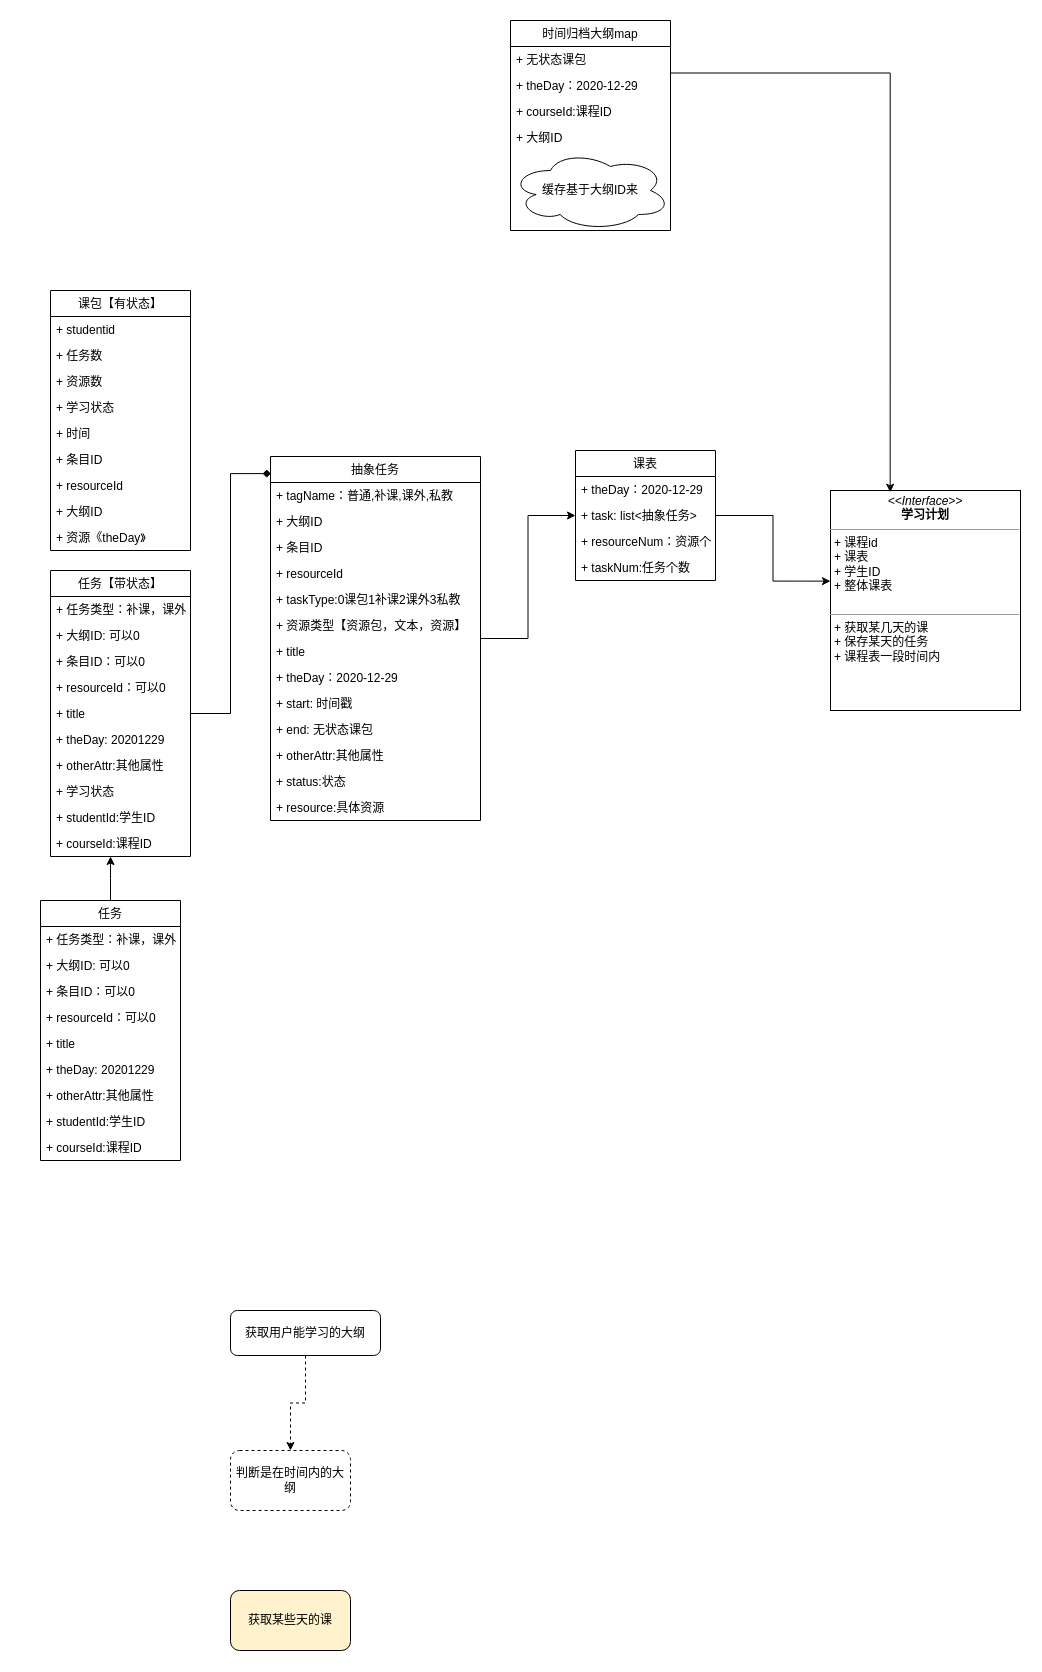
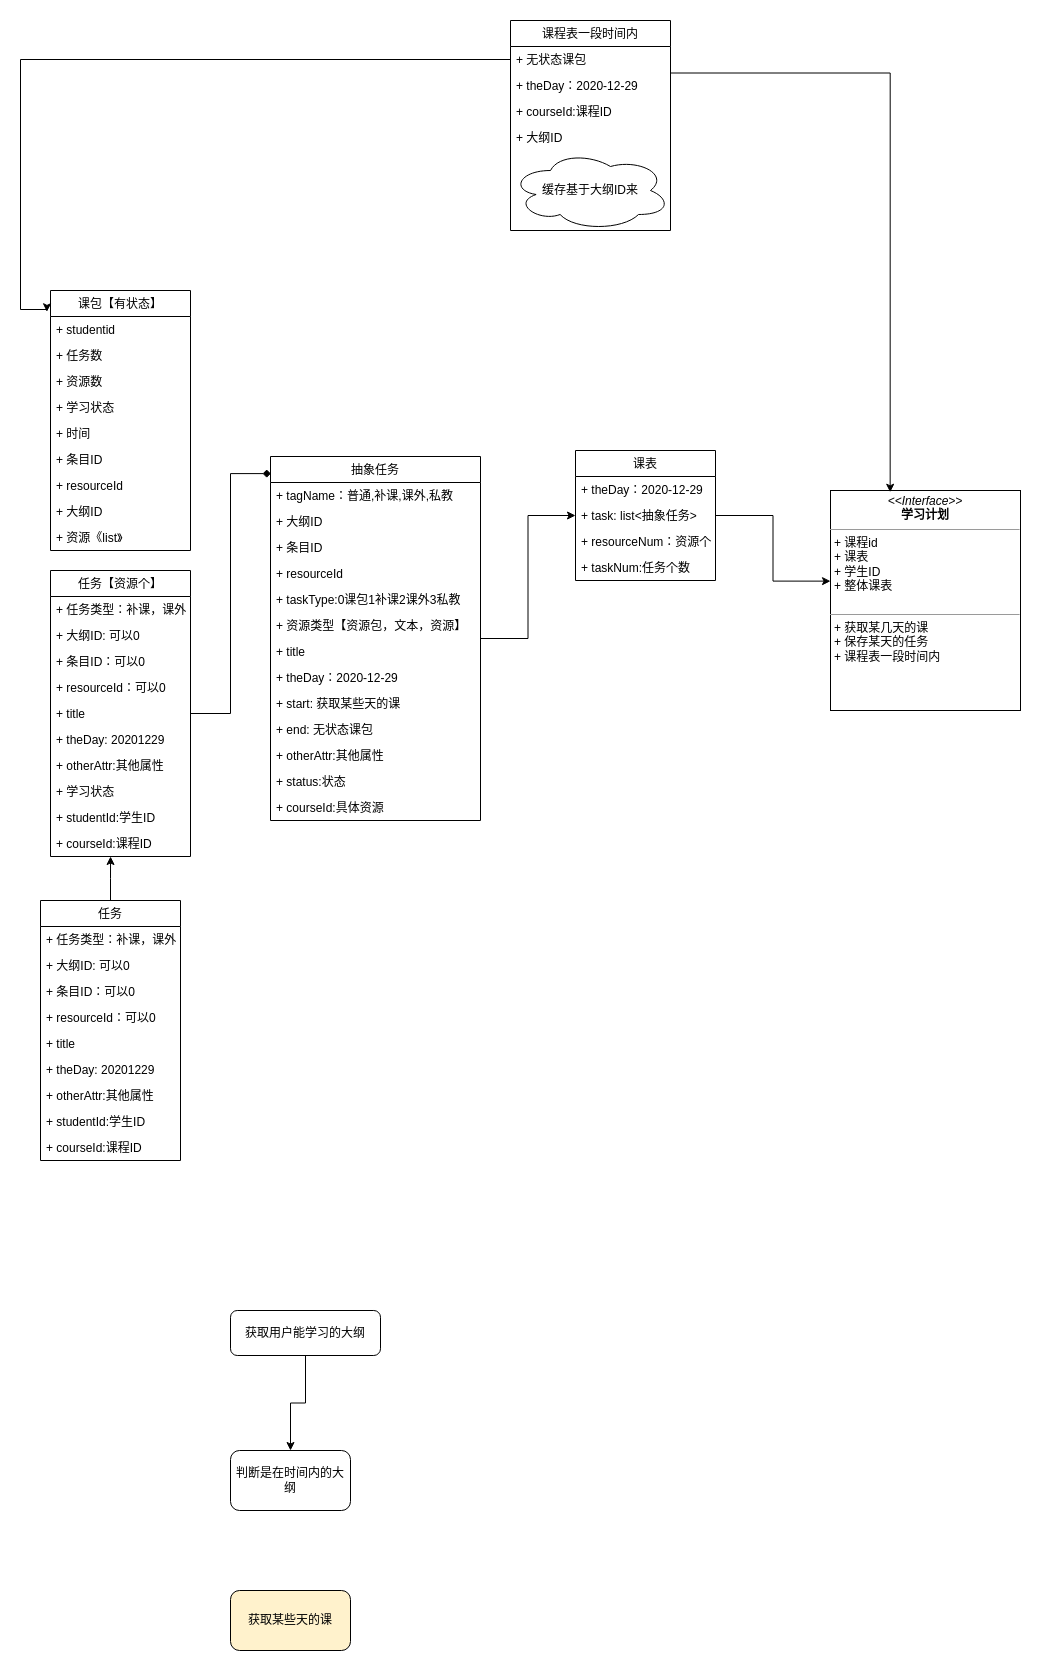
(590, 34) -> (590, 34)
none -> (126, 60)
(107, 538) -> (97, 538)
(120, 584) -> (120, 584)
(323, 704) -> (347, 704)
(335, 808) -> (335, 808)
(302, 1403) -> (302, 1403)
(291, 1481) -> (291, 1481)
